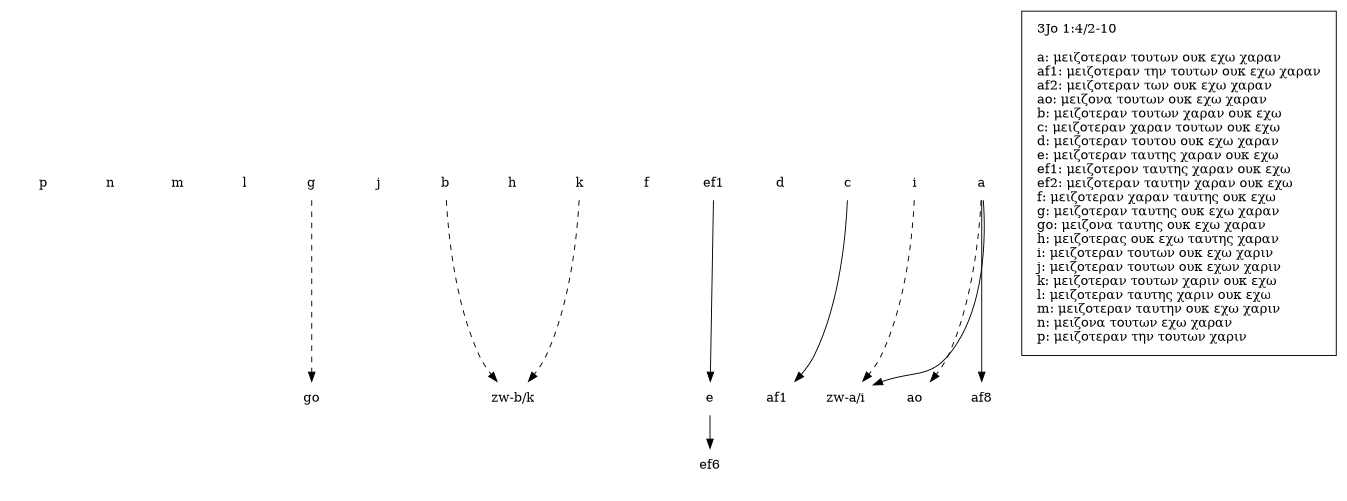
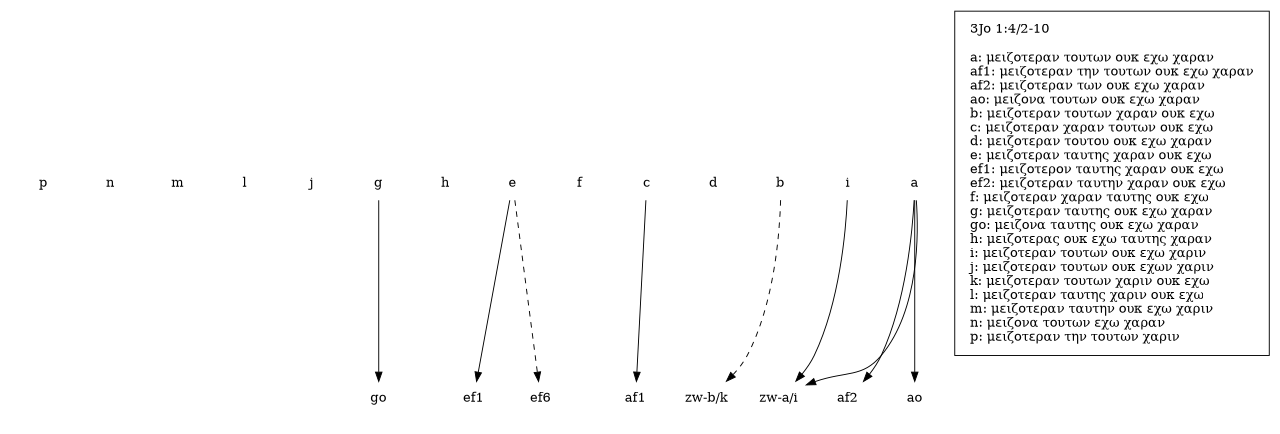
(580, 183) -> none
(312, 286) -> (379, 286)
(712, 286) -> (494, 286)
(903, 290) -> (836, 290)
(969, 290) -> (915, 299)
(982, 398) -> (848, 398)
(710, 427) -> (526, 286)
